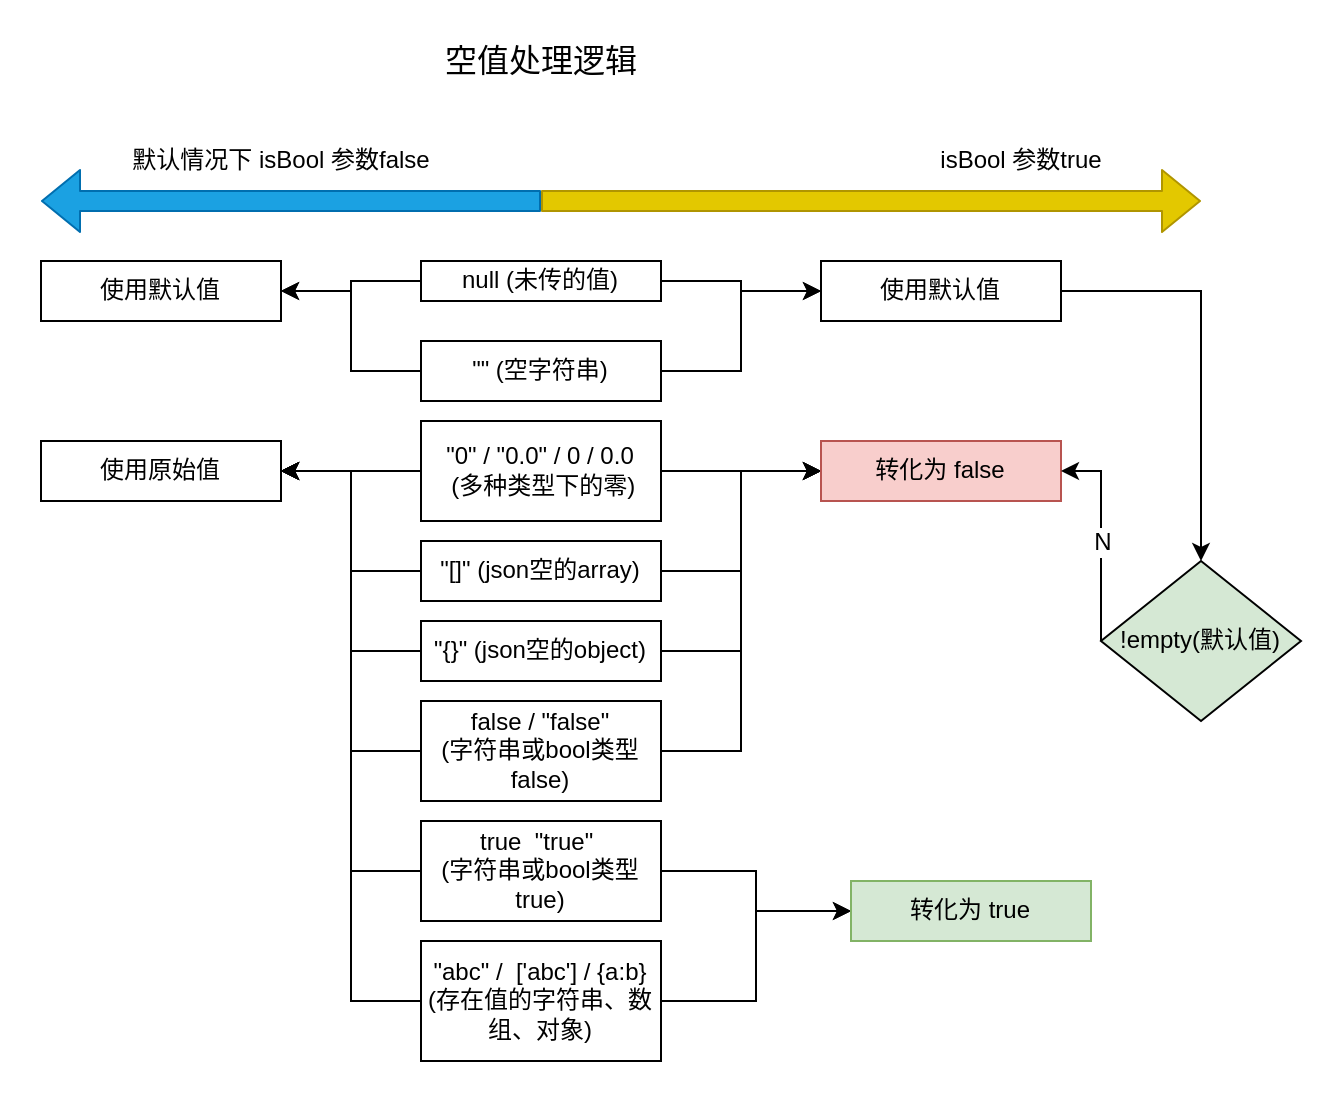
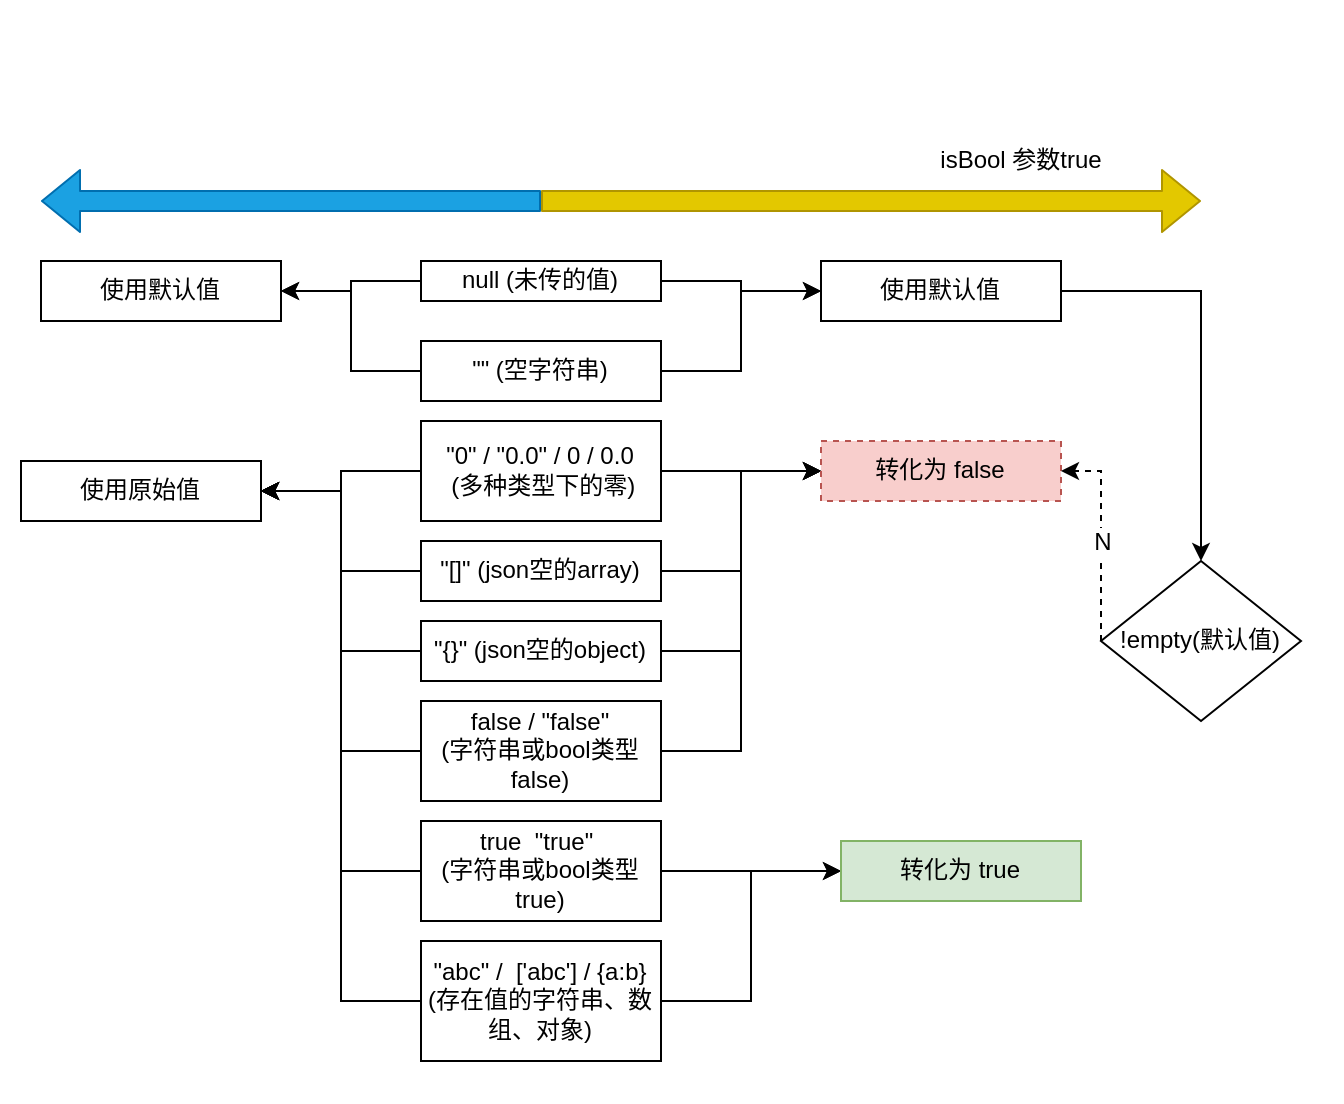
(541, 61) -> none
(281, 161) -> none
(161, 471) -> (141, 491)
(941, 471) -> (941, 471)
(1101, 488) -> (1101, 488)
(1201, 641) -> (1201, 641)
(971, 911) -> (961, 871)
